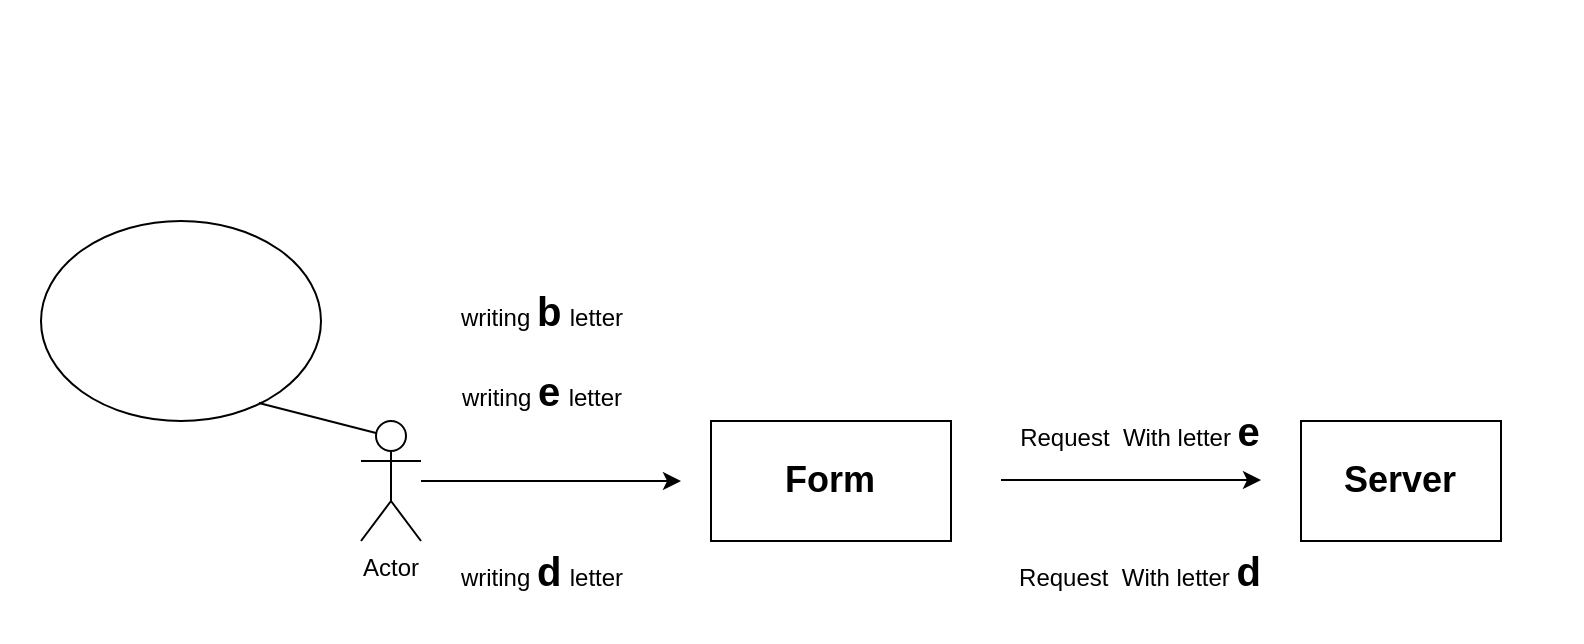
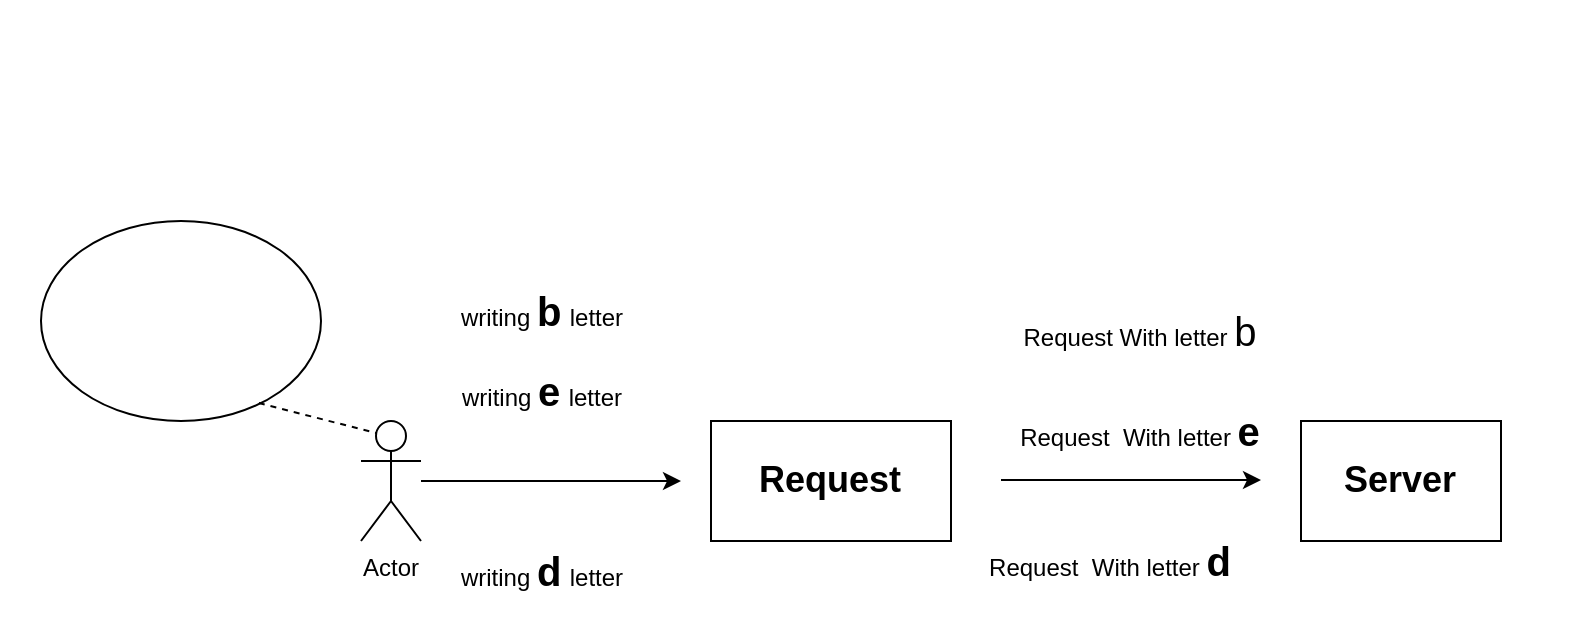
none -> (1141, 331)
(318, 418) -> (318, 418)
(831, 481) -> (831, 481)
(1141, 571) -> (1111, 561)
